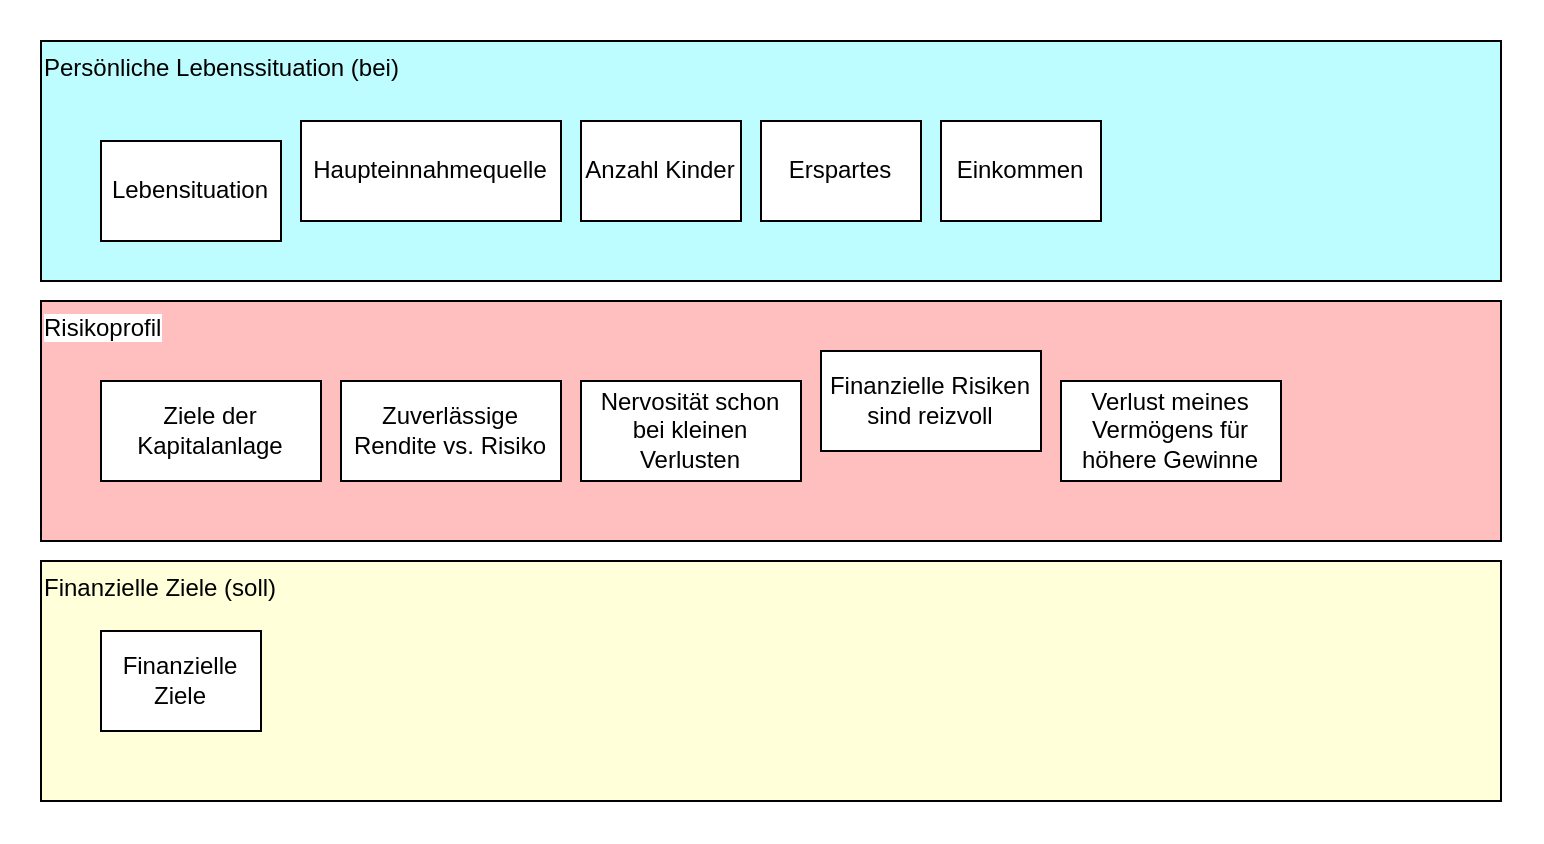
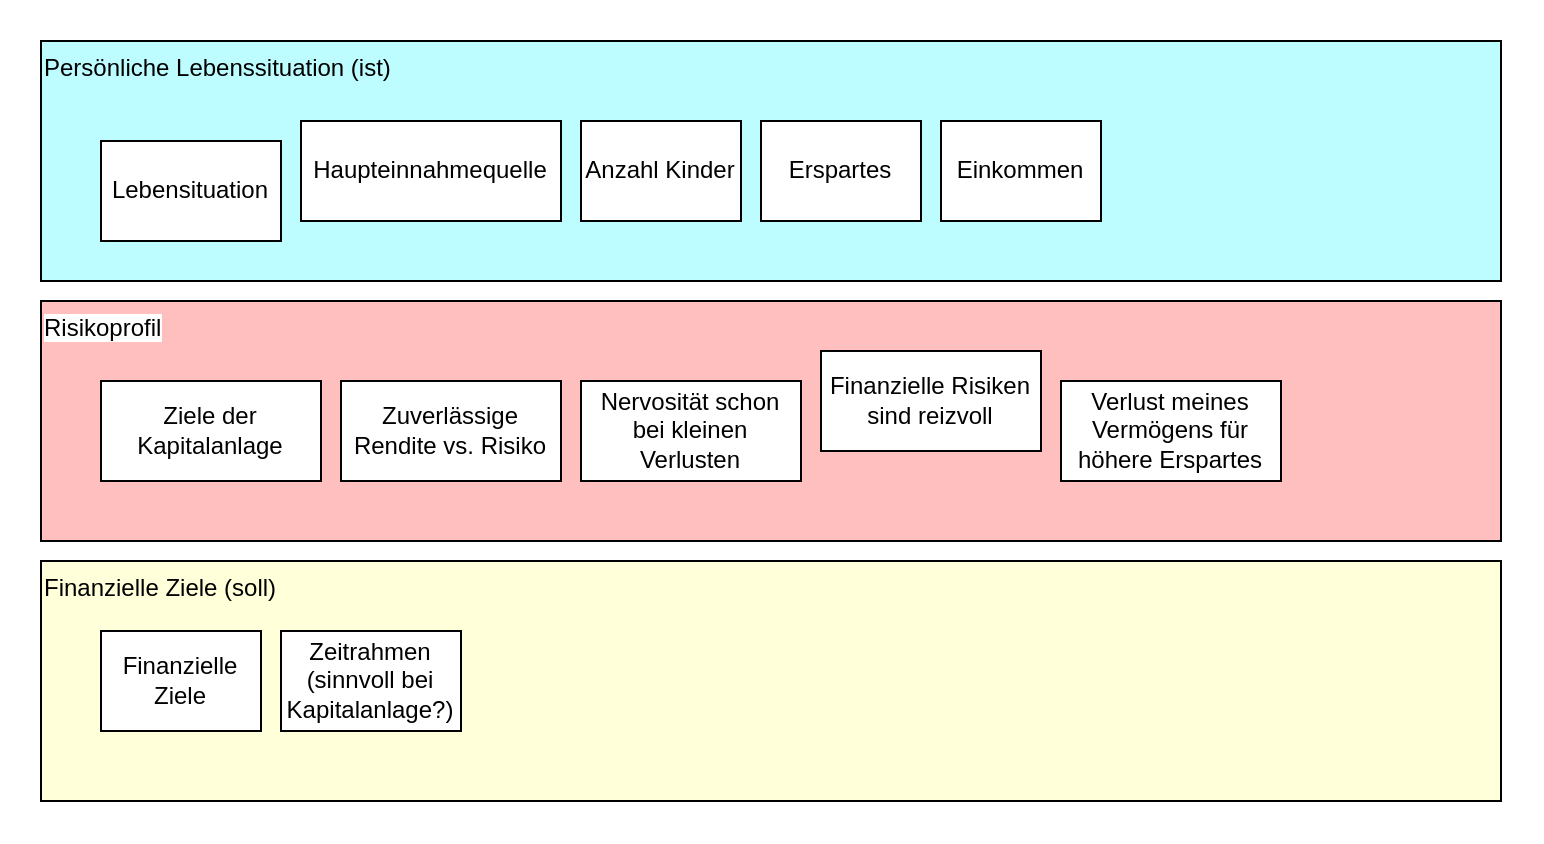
(245, 69) -> (245, 69)
(1171, 431) -> (1171, 431)
none -> (371, 681)
